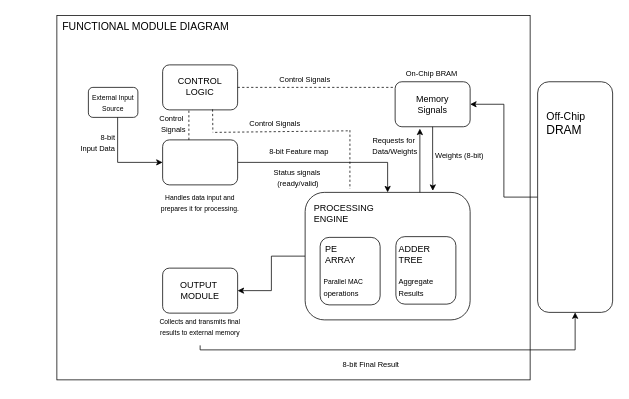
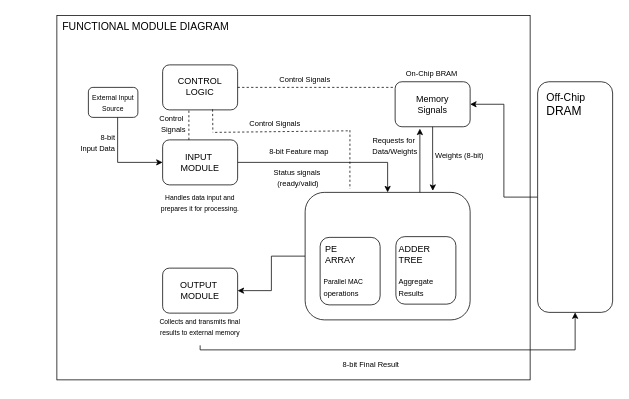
(575, 123) -> (575, 104)
none -> (200, 162)
(342, 213) -> none
